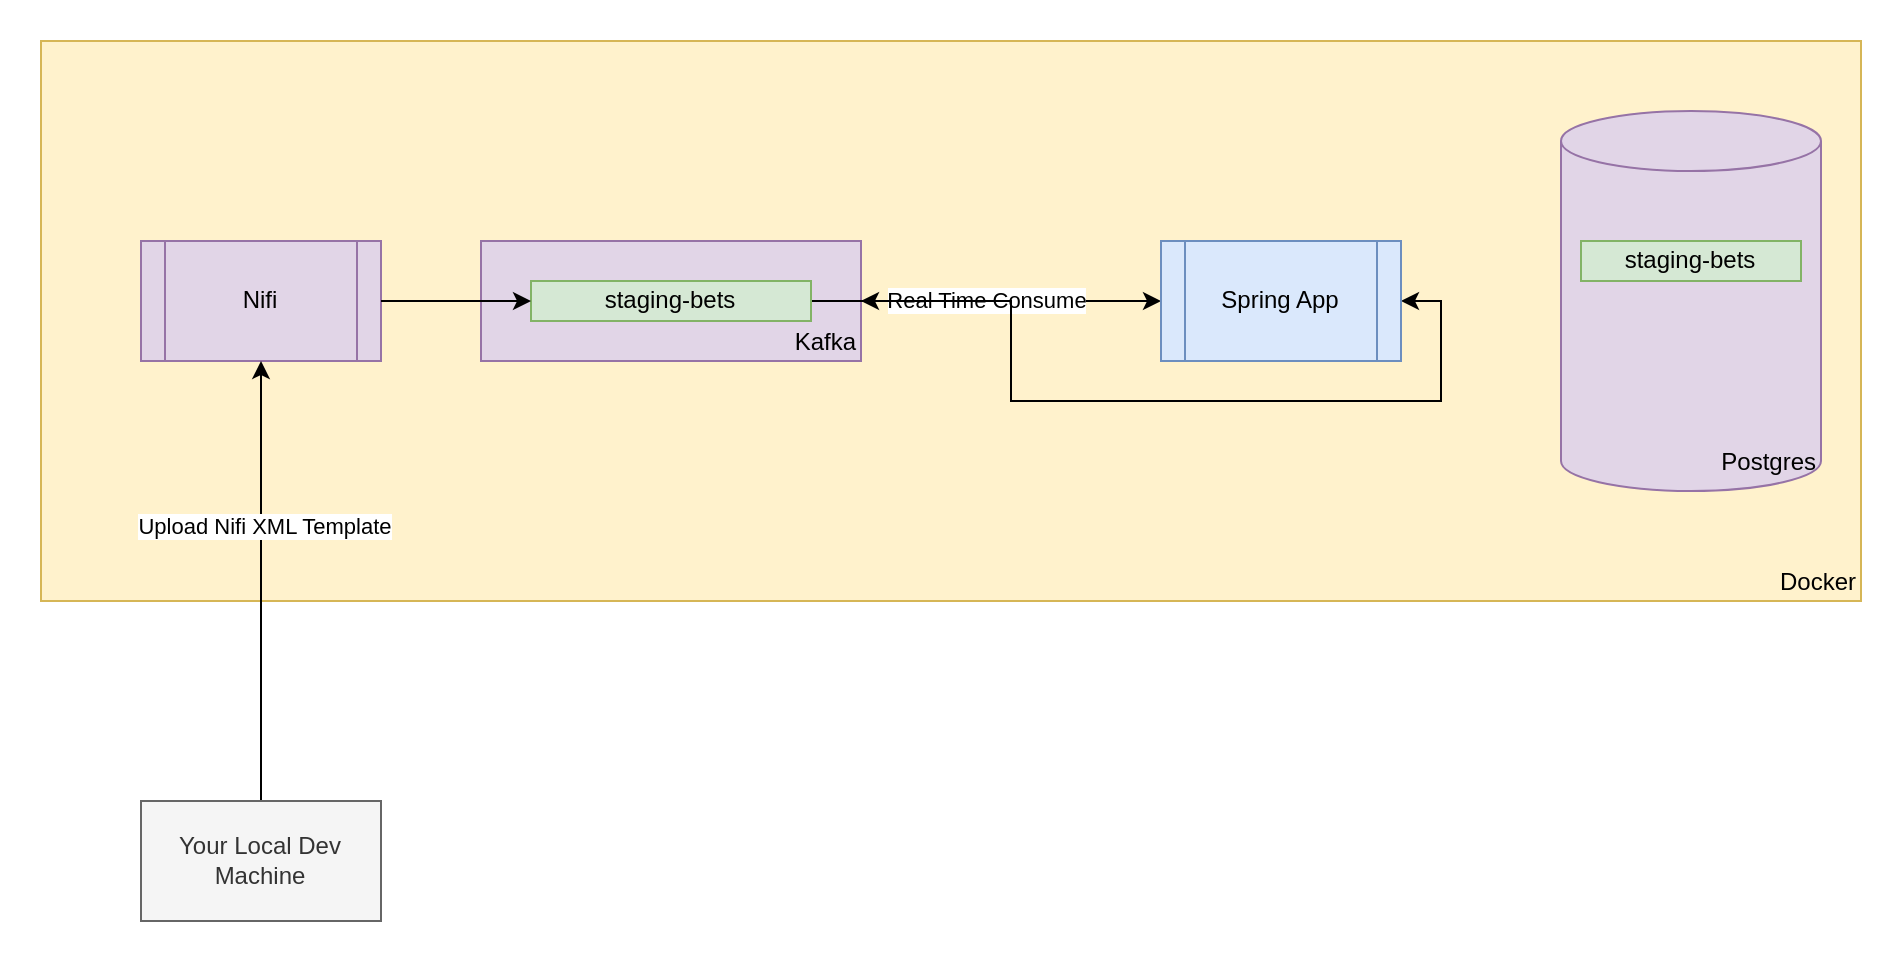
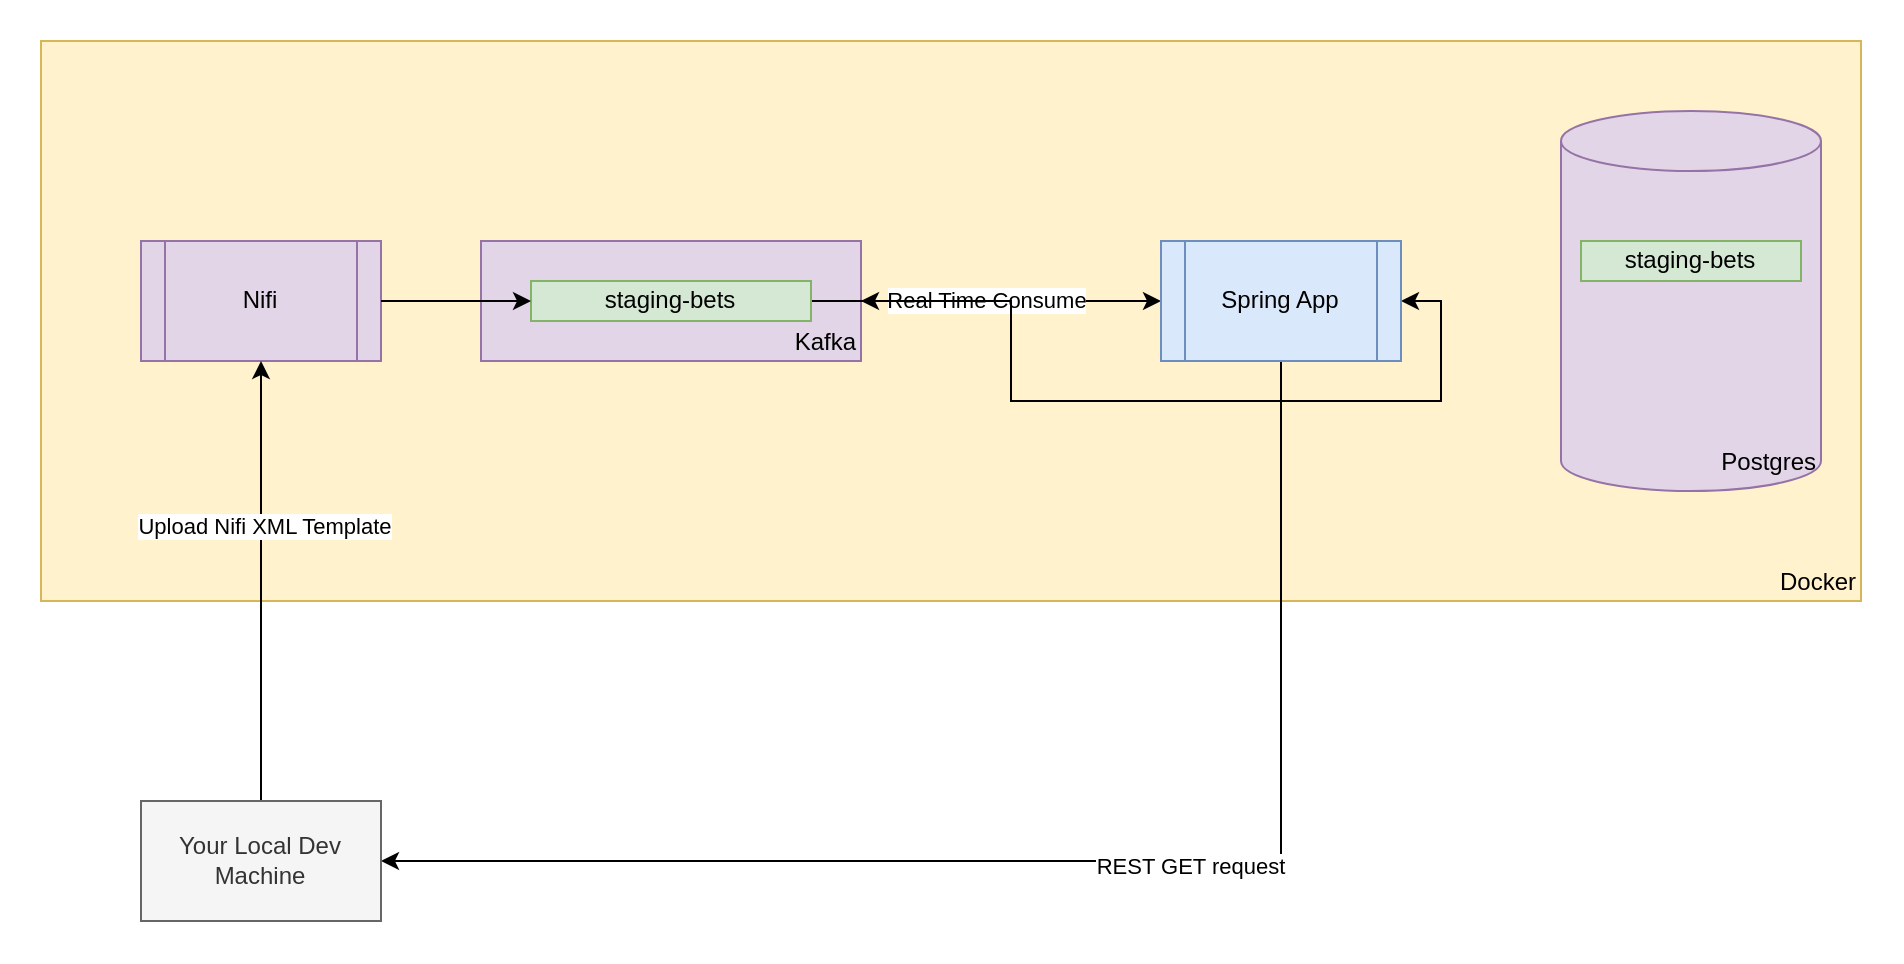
none -> (1087, 861)
